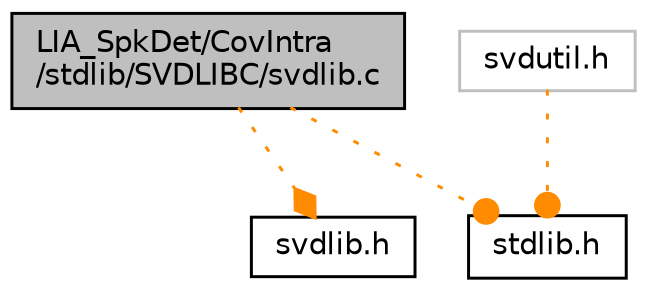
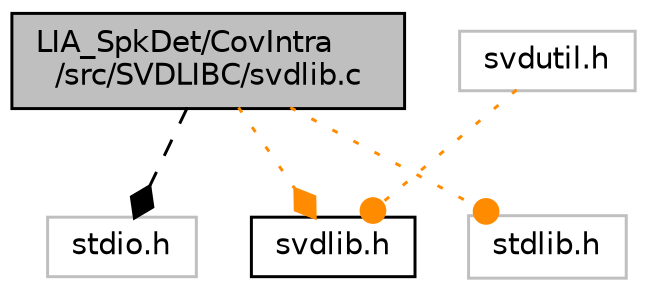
(208, 61) -> (208, 61)
(547, 141) -> (450, 146)
none -> (122, 247)
(547, 247) -> (547, 247)
